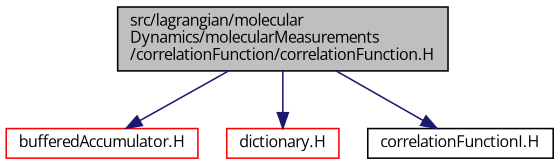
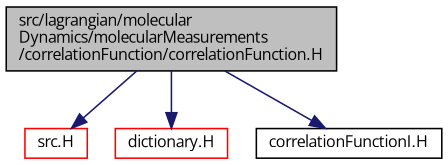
(102, 143) -> (56, 143)
